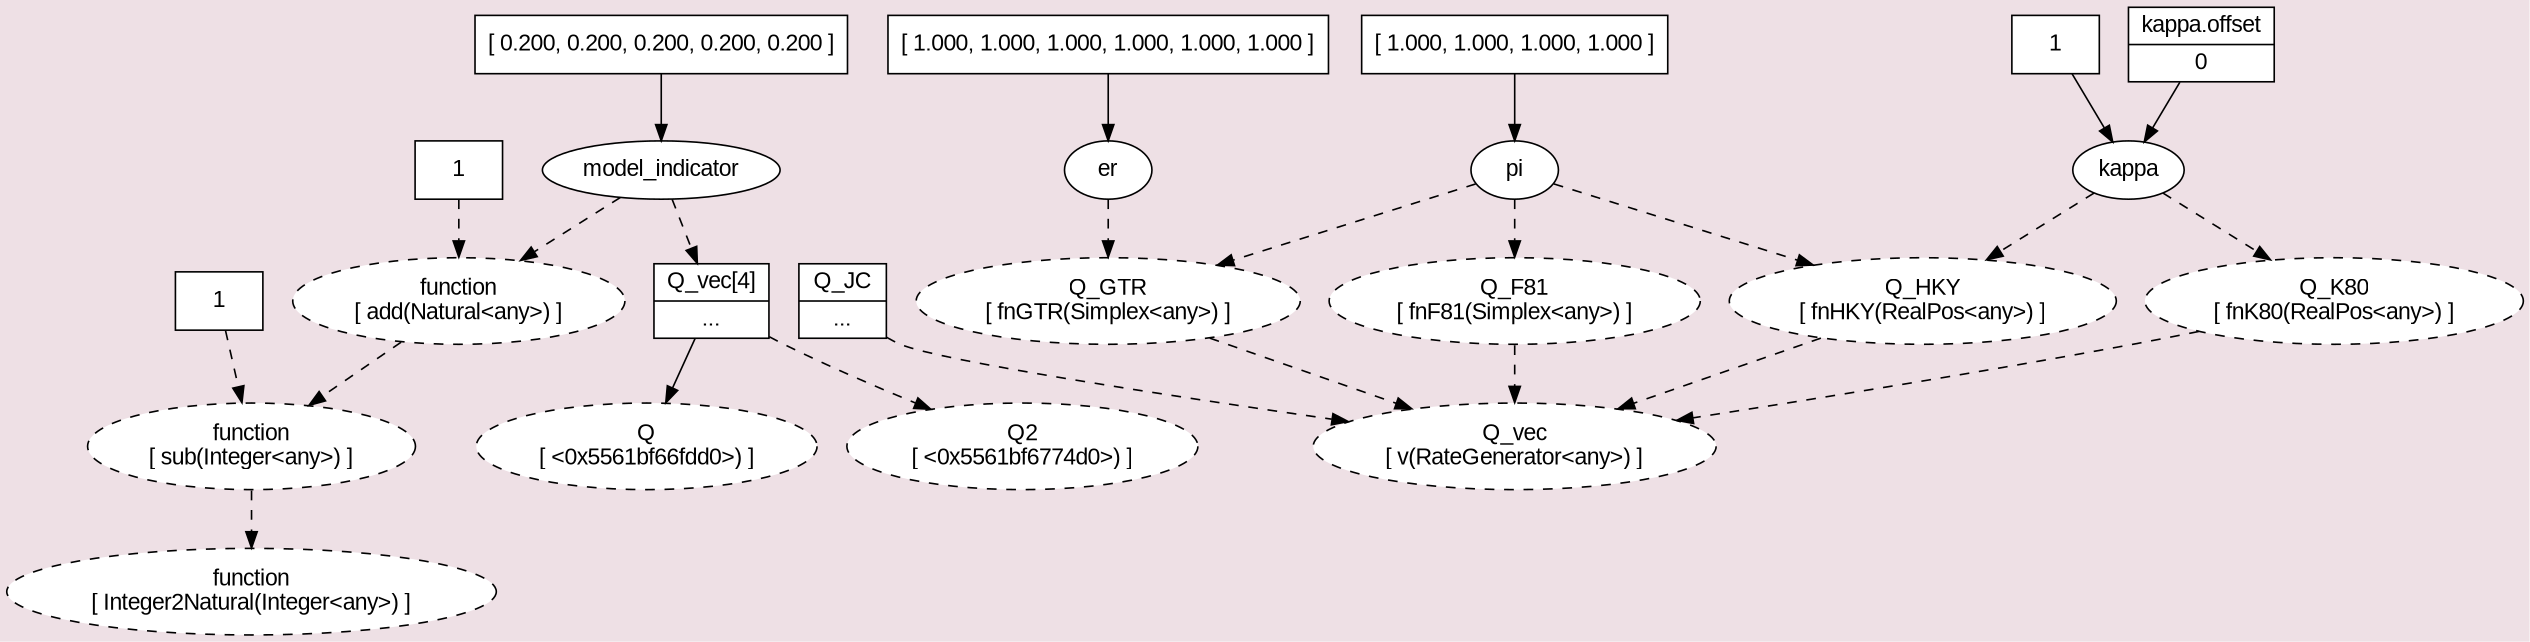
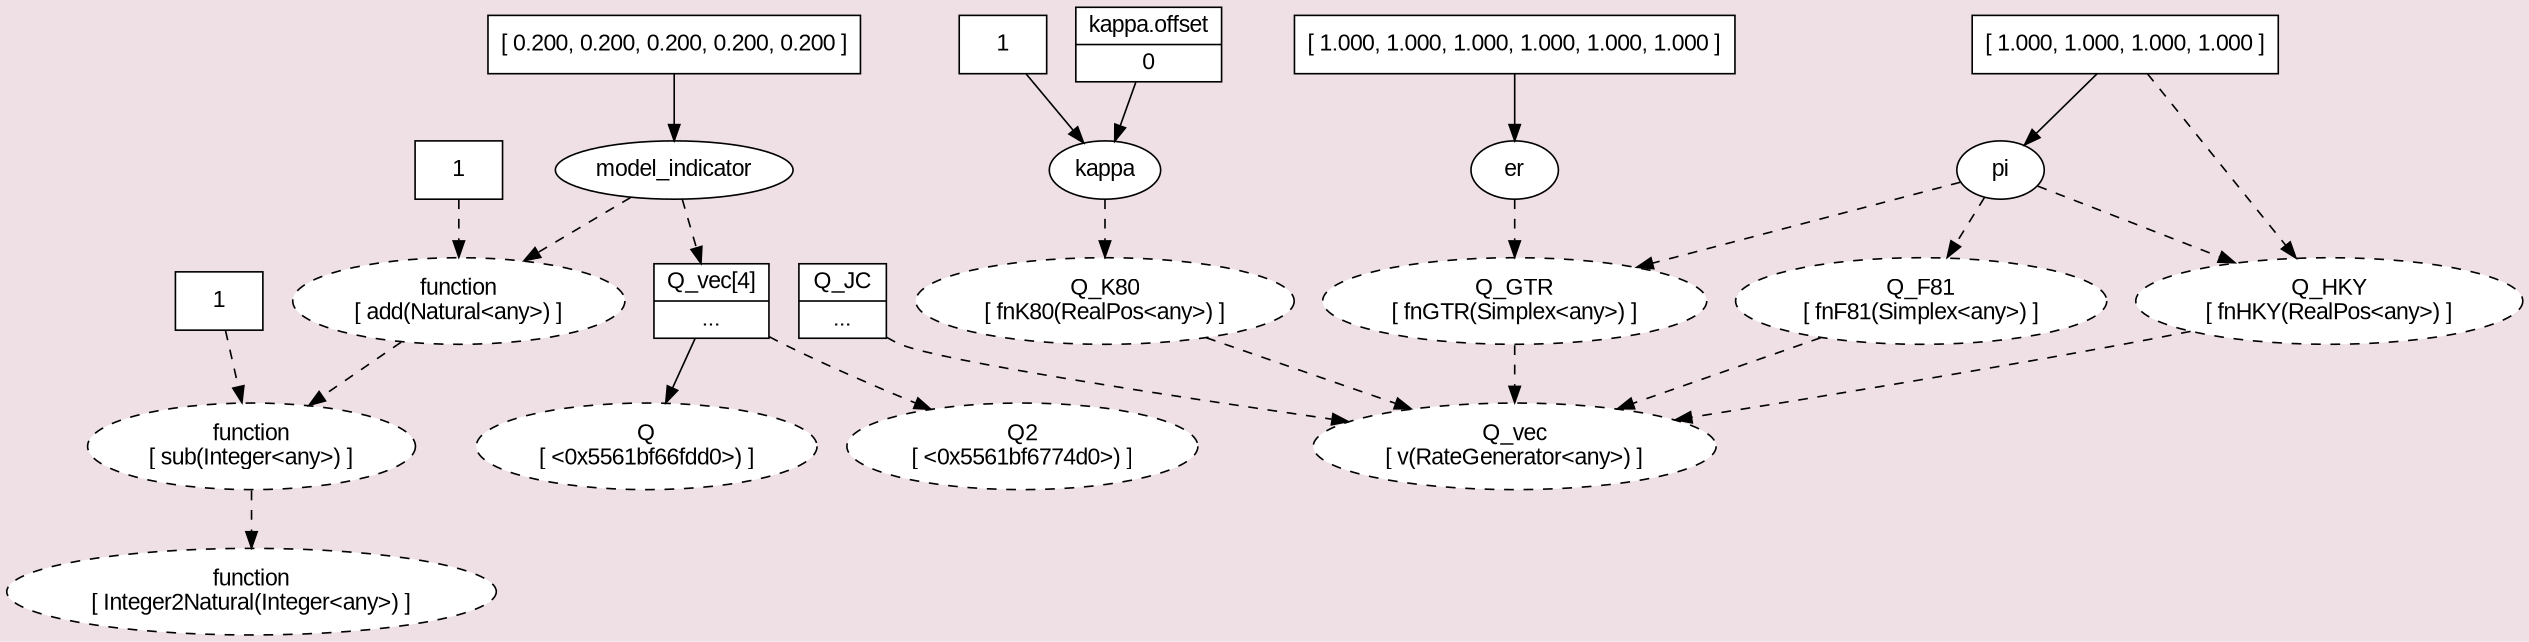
(2047, 222) -> (2217, 159)
